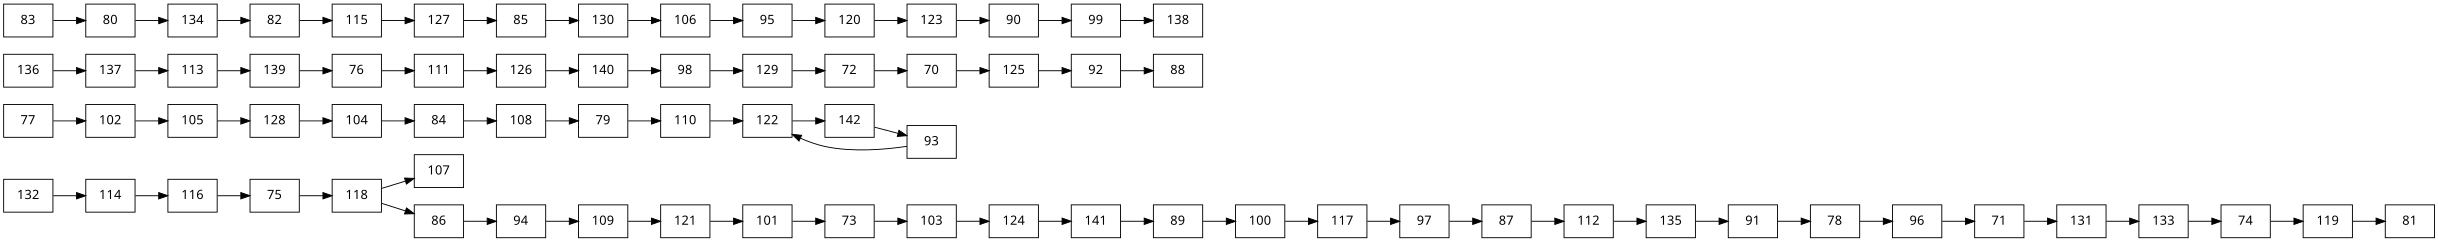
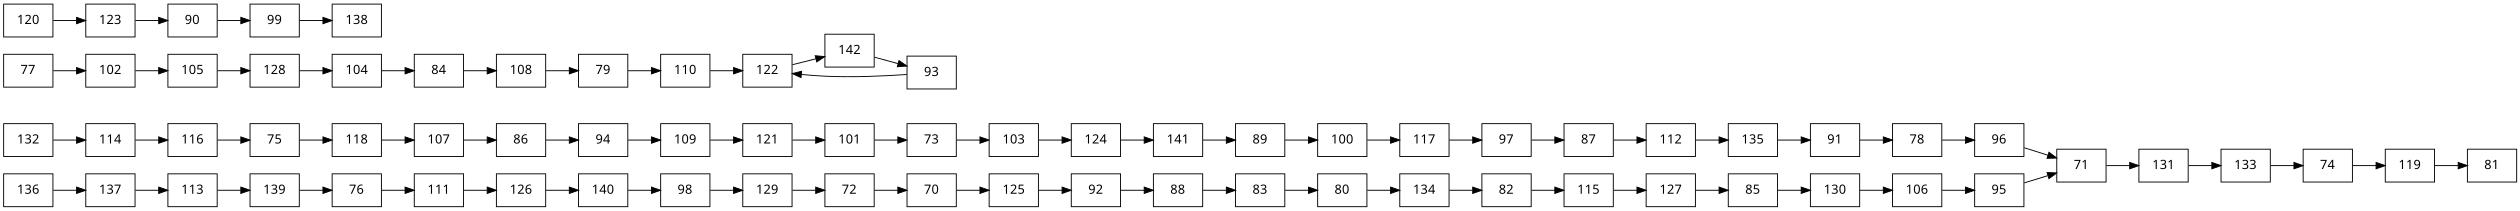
(804, 21) -> (2036, 179)
none -> (1215, 190)
(394, 207) -> (476, 140)
